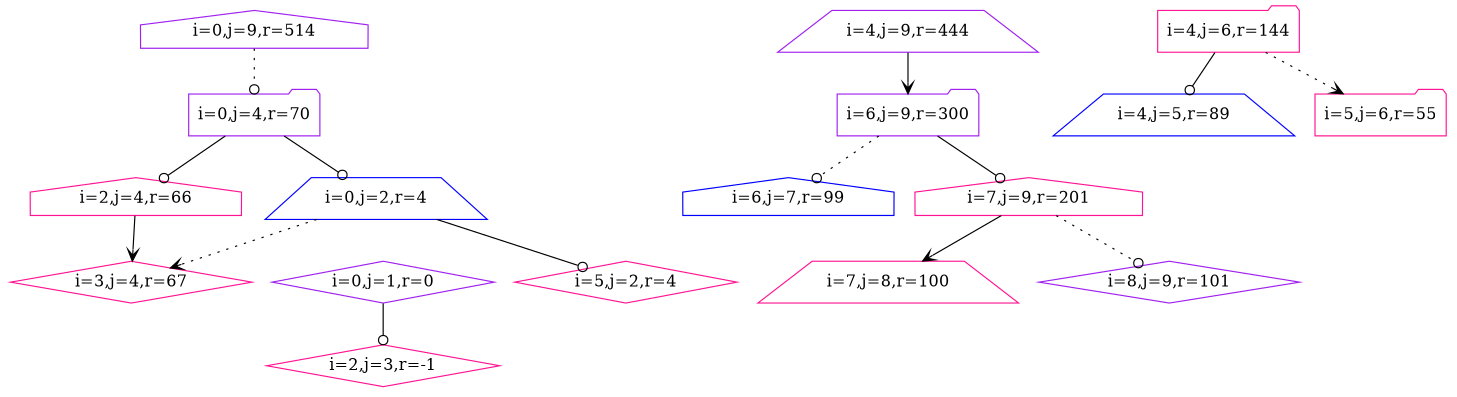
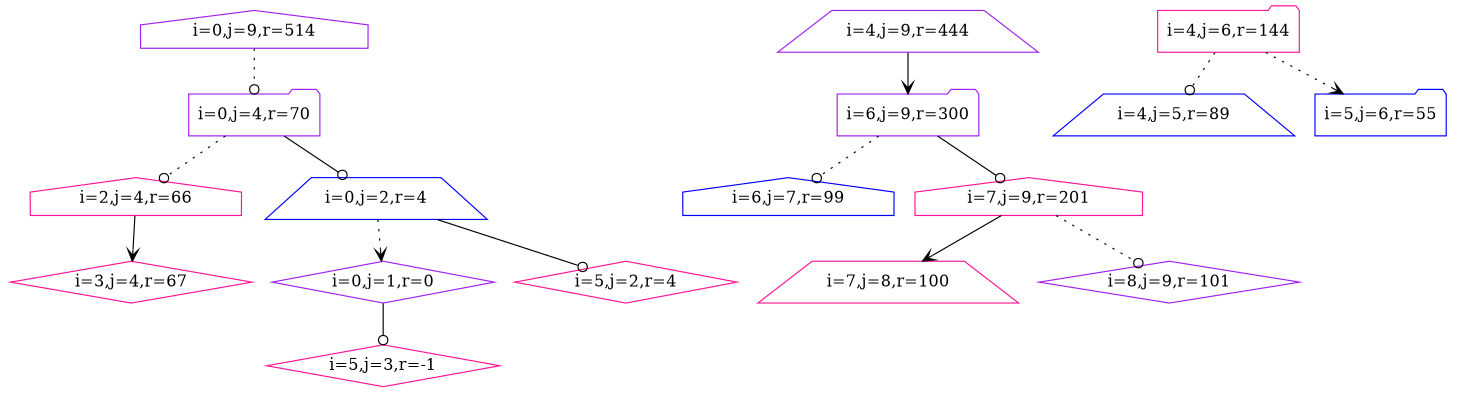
(1204, 69) -> (1204, 69)
(1381, 115) -> (1381, 115)
(197, 156) -> (197, 156)
(249, 242) -> (379, 235)
(383, 366) -> (383, 366)
